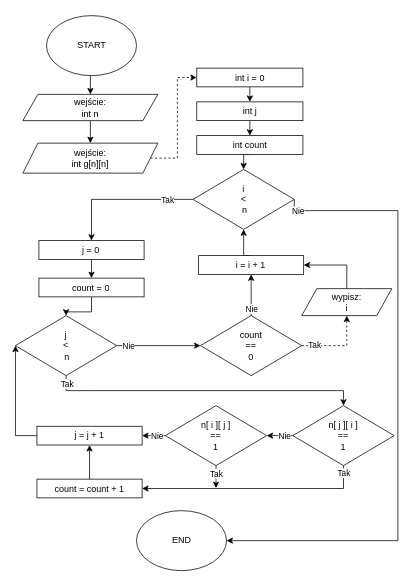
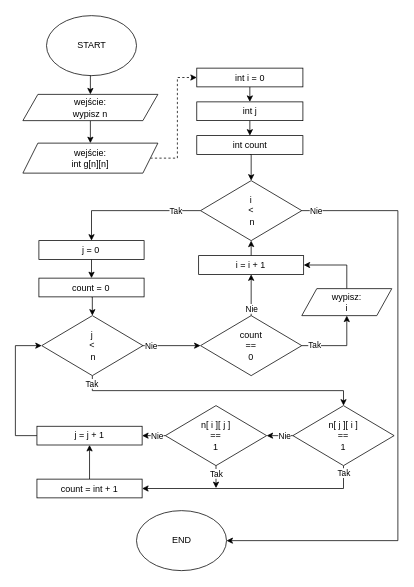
(90, 108) -> (90, 108)
(244, 199) -> (251, 210)
(66, 345) -> (92, 345)
(345, 345) -> (345, 345)
(90, 489) -> (90, 489)
